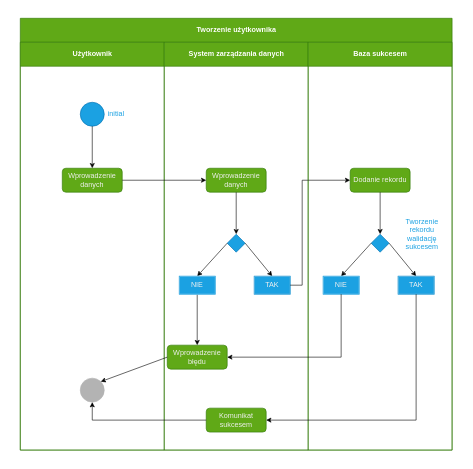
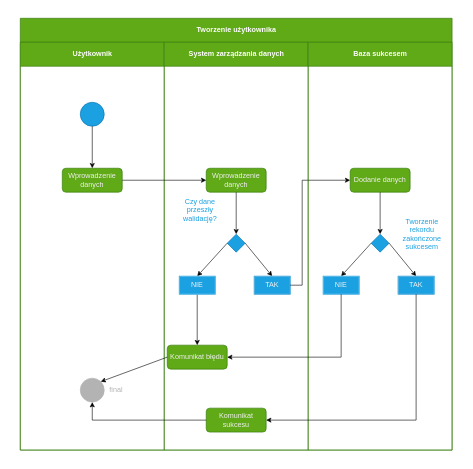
(116, 114) -> none
(380, 180) -> (380, 180)
none -> (200, 210)
(422, 234) -> (422, 234)
(197, 357) -> (197, 357)
none -> (116, 390)
(236, 420) -> (236, 420)
